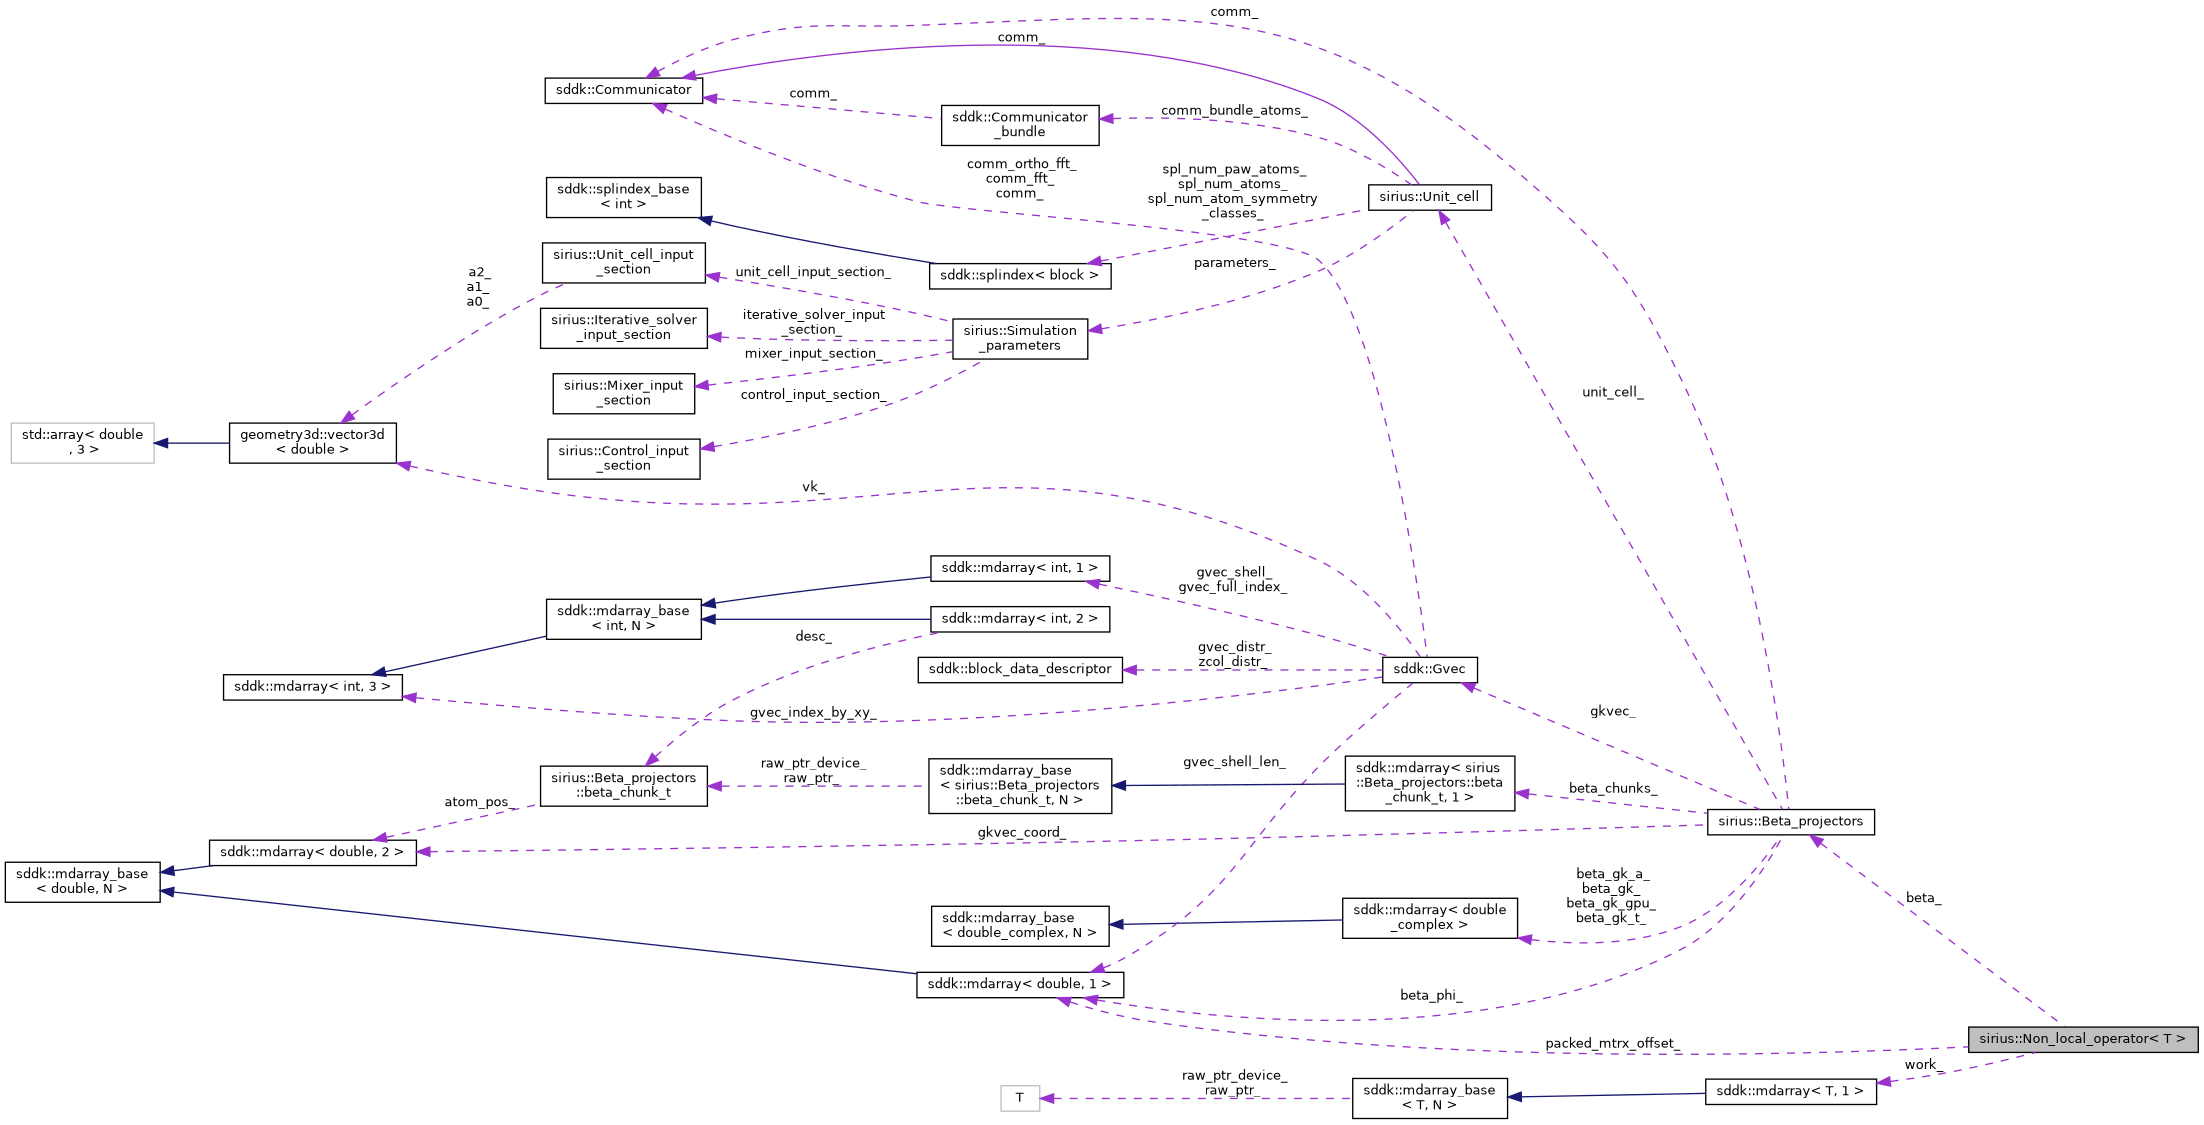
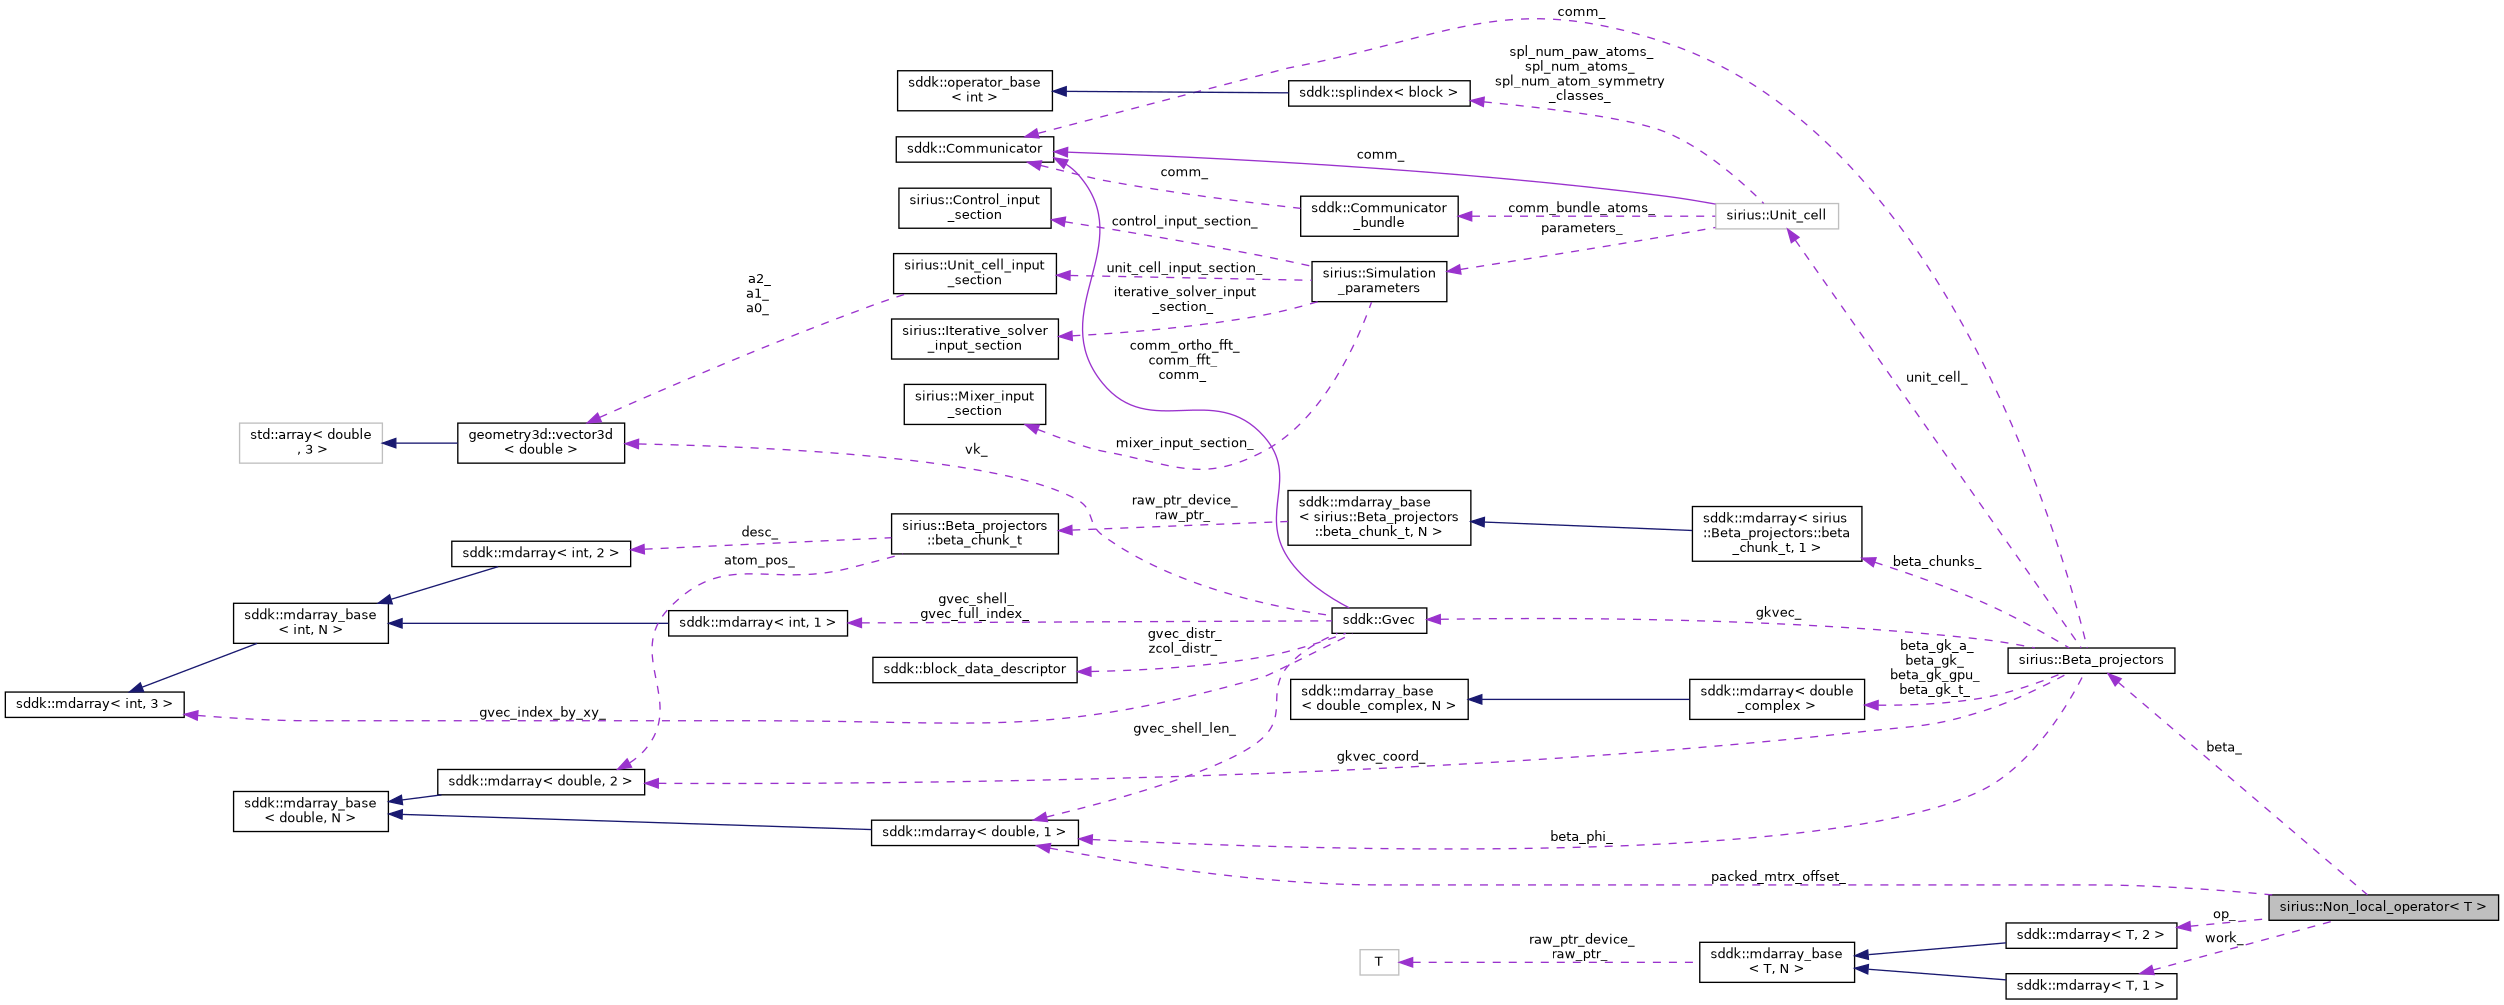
(624, 198) -> (975, 91)
(1430, 198) -> (1777, 216)
(1192, 232) -> (1169, 411)
(790, 675) -> (768, 543)
none -> (2092, 936)
